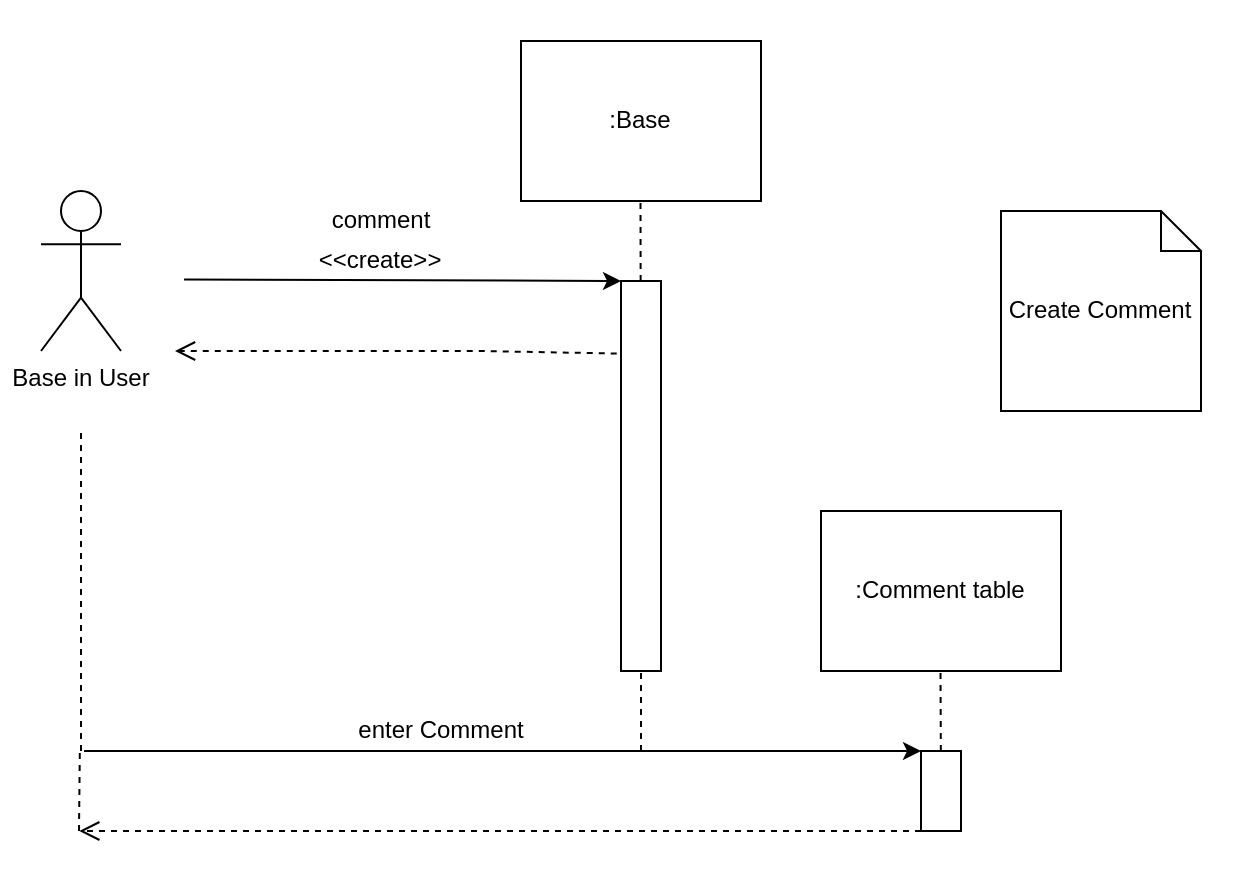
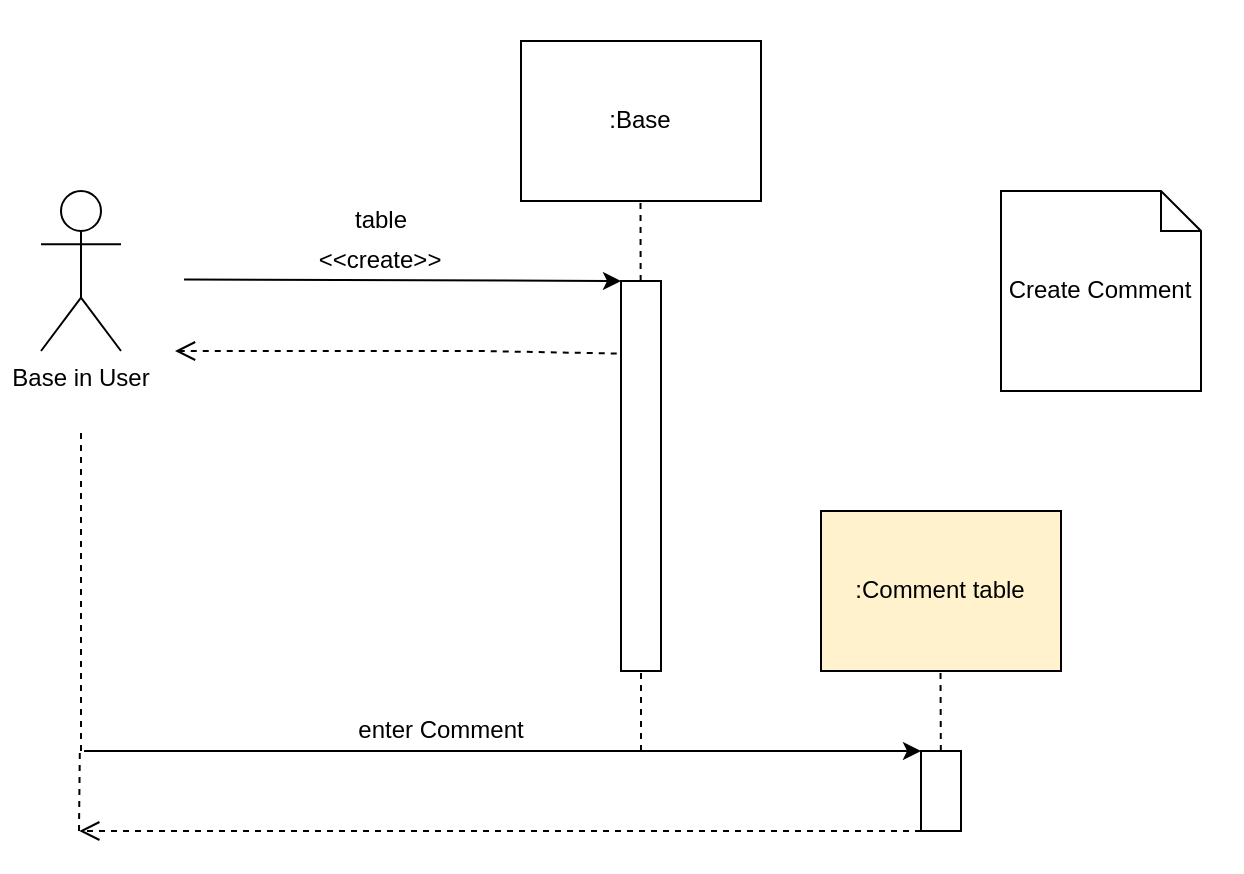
(382, 221) -> (382, 221)
(1101, 311) -> (1101, 291)
(941, 591) -> (941, 591)
